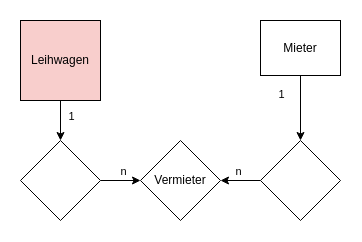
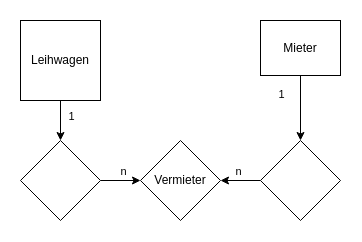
(61, 61) -> (61, 61)
